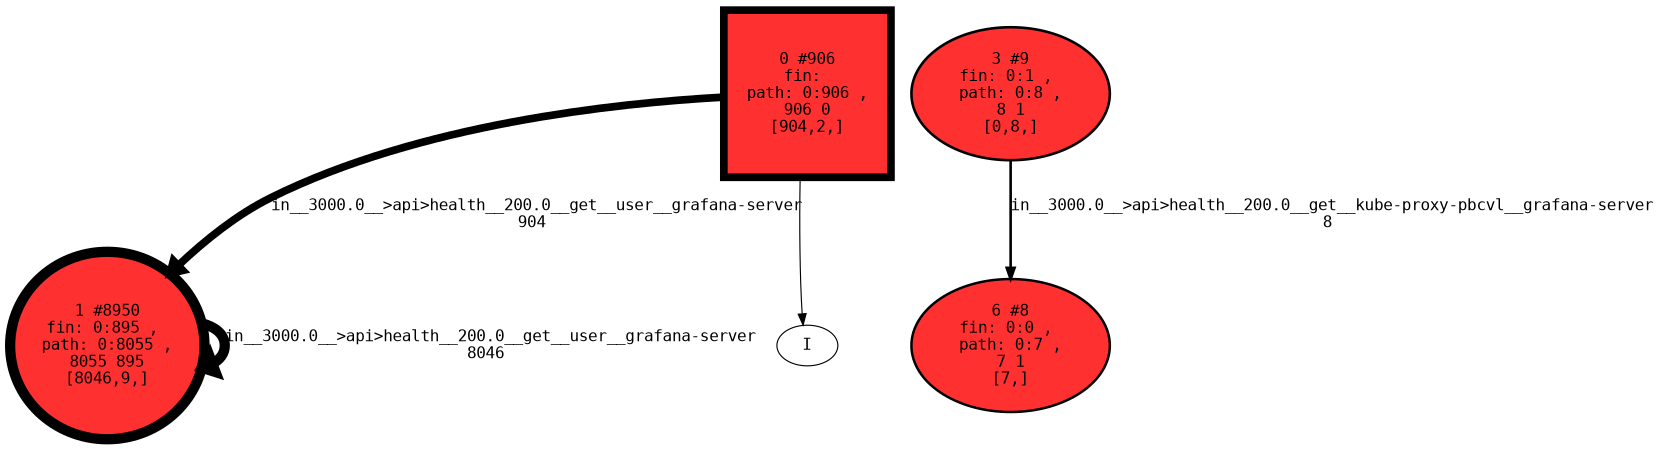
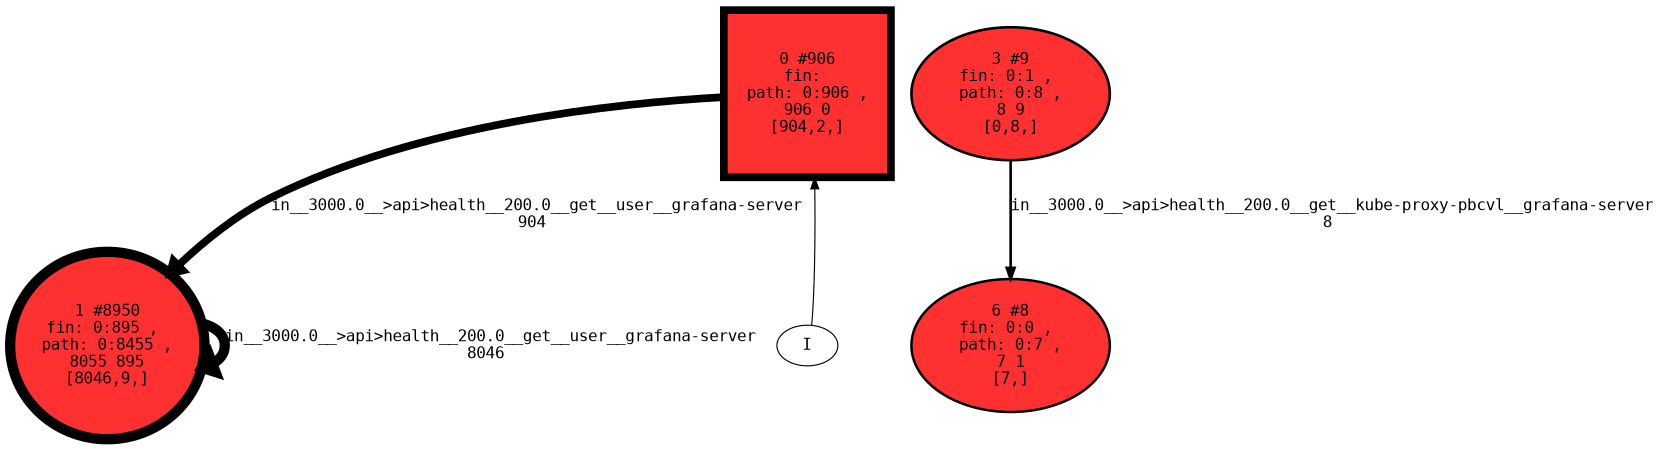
(1011, 94) -> (1011, 94)
(800, 246) -> (815, 257)
(107, 346) -> (107, 346)
